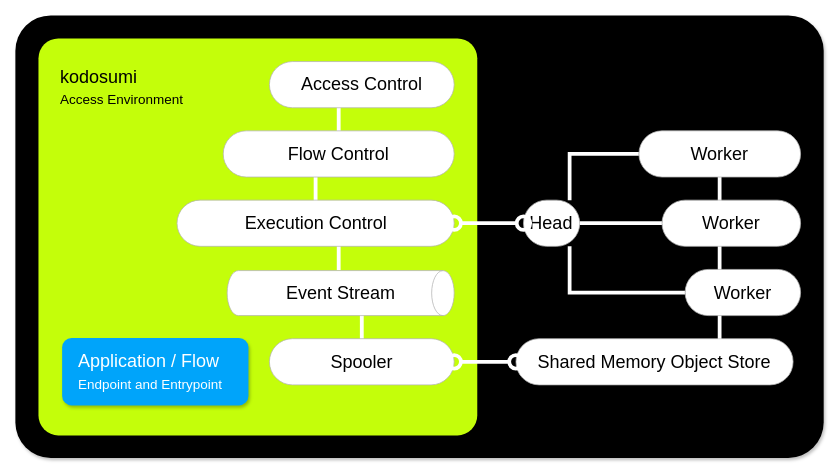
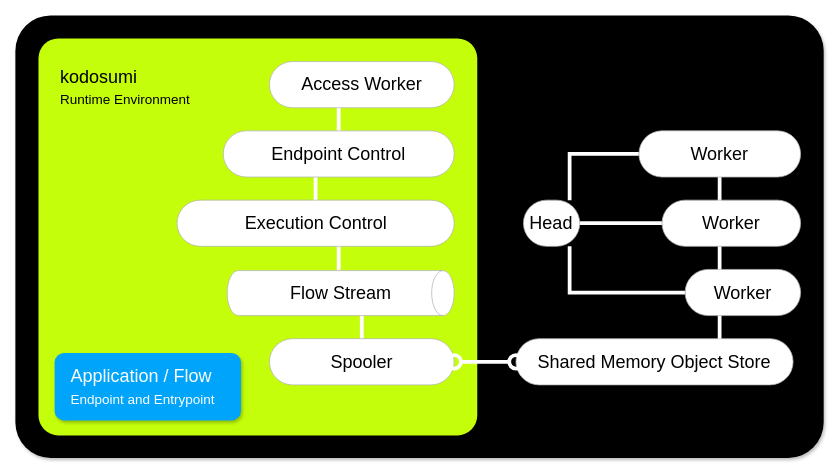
(362, 84) -> (362, 84)
(146, 87) -> (149, 87)
(339, 154) -> (339, 154)
(488, 223) -> none
(341, 293) -> (341, 293)
(155, 372) -> (148, 387)
